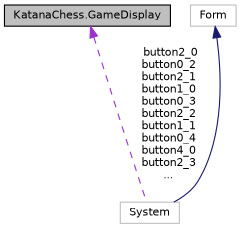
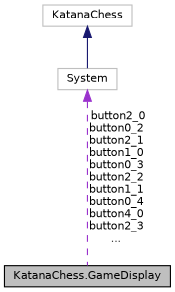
(213, 16) -> (87, 16)
(120, 120) -> (87, 183)
